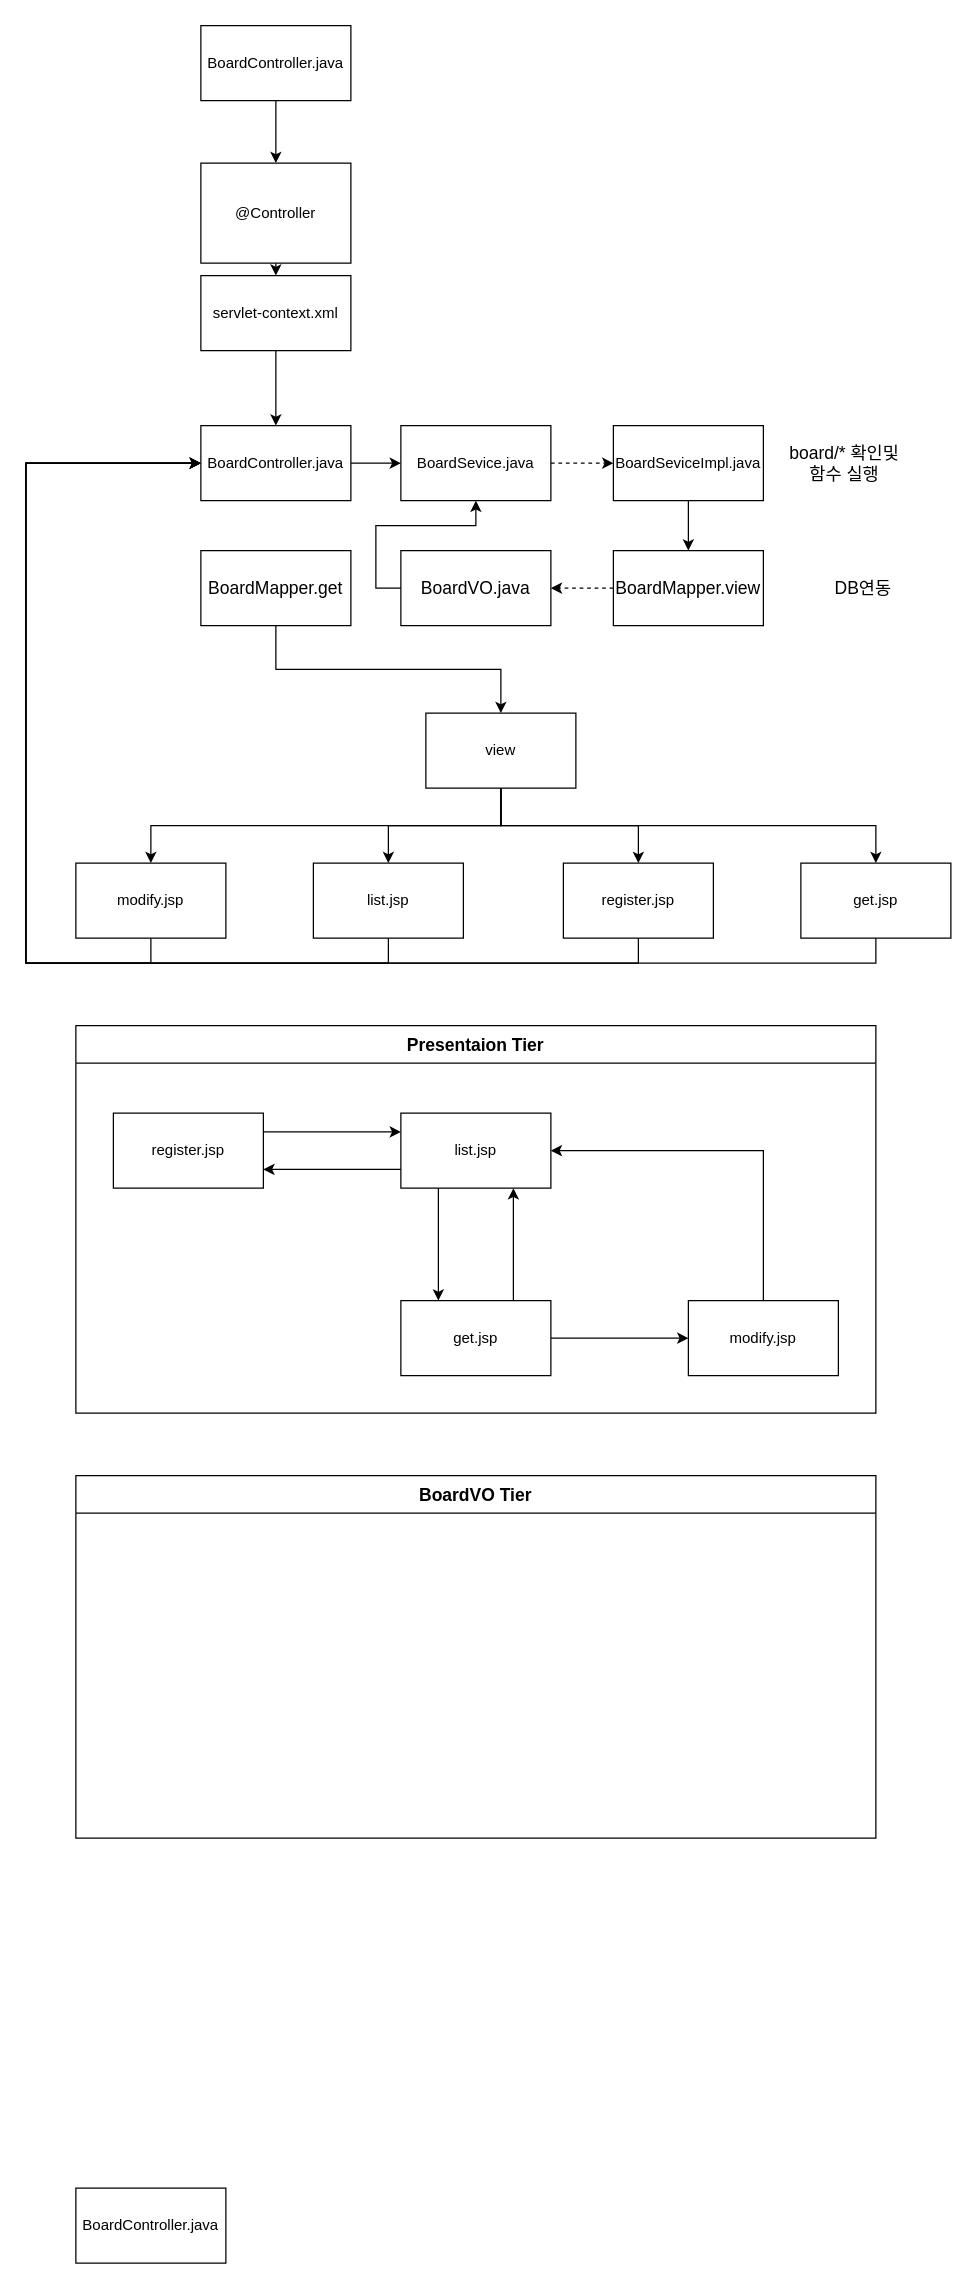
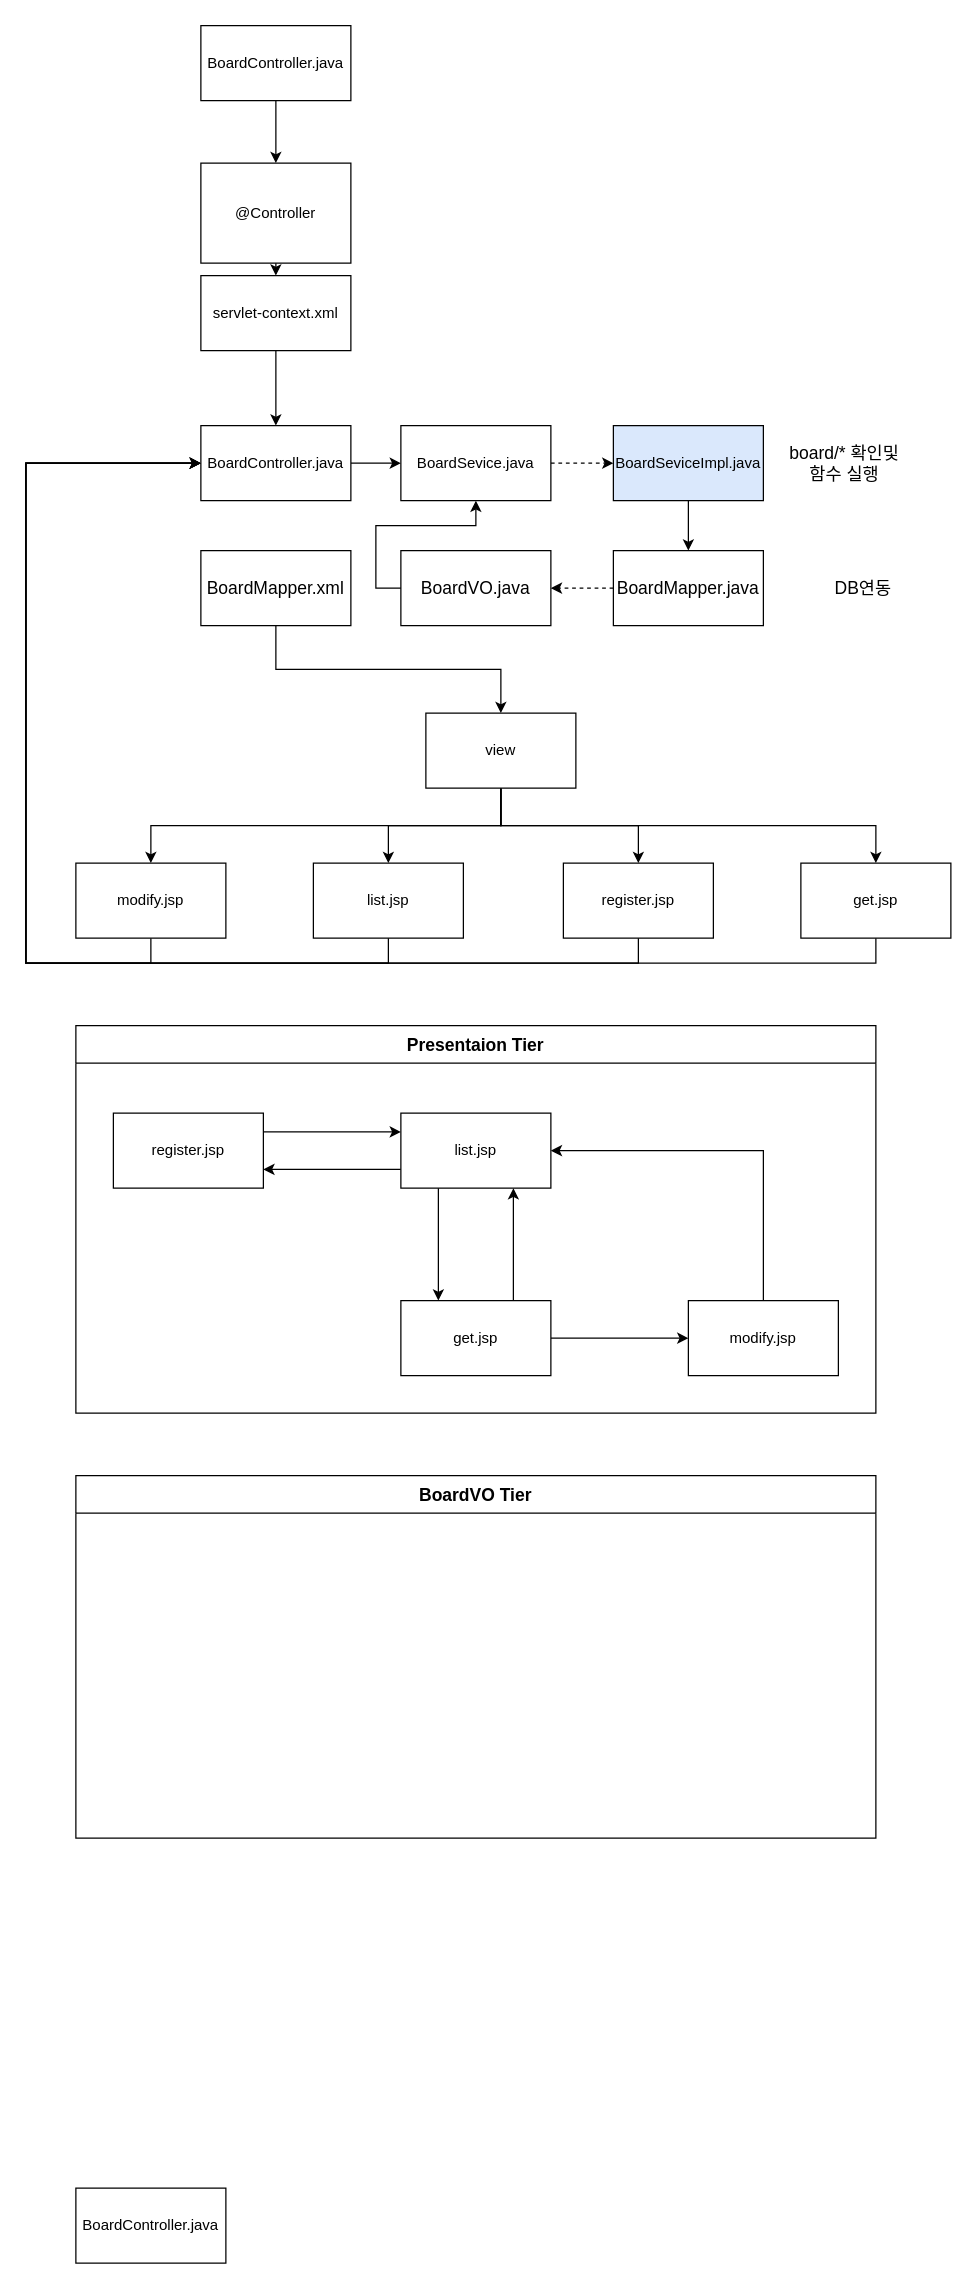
(688, 463) -> (688, 463)
(276, 588) -> (276, 588)
(688, 588) -> (688, 588)
